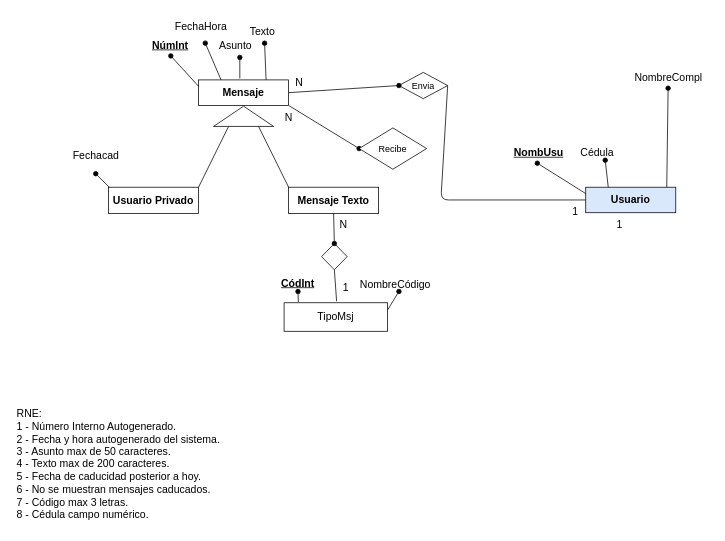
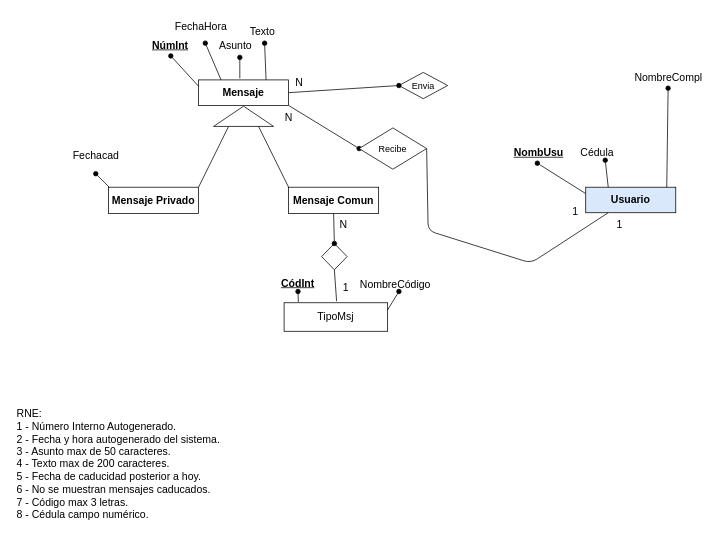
(458, 200) -> none
(153, 201) -> (153, 201)
(333, 201) -> (333, 201)
none -> (484, 248)
